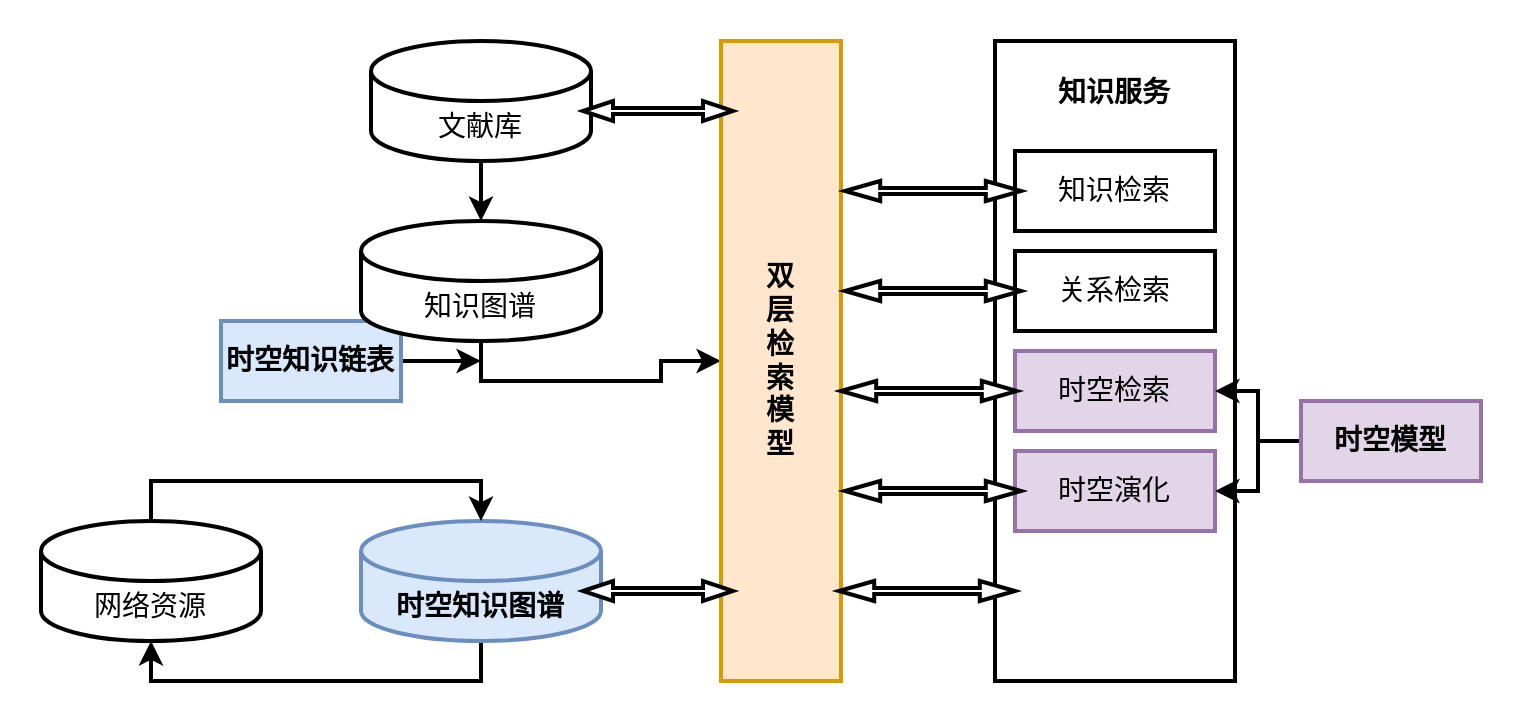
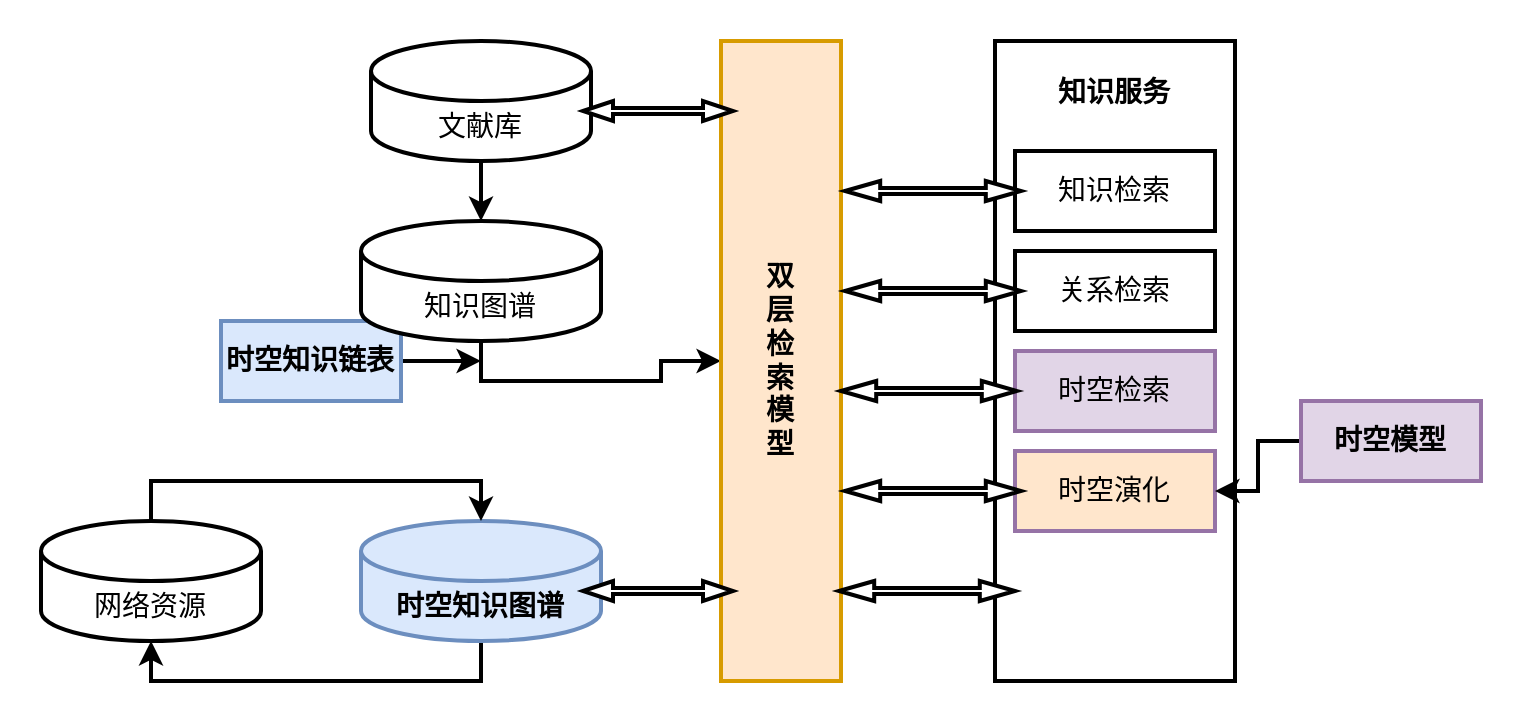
(1258, 401) -> none
(1115, 491) -> (1115, 491)
